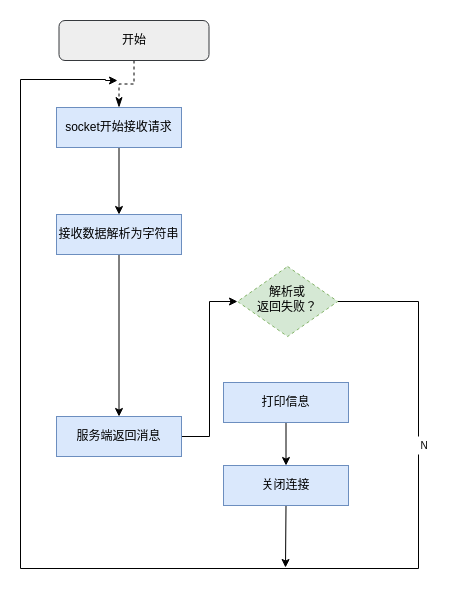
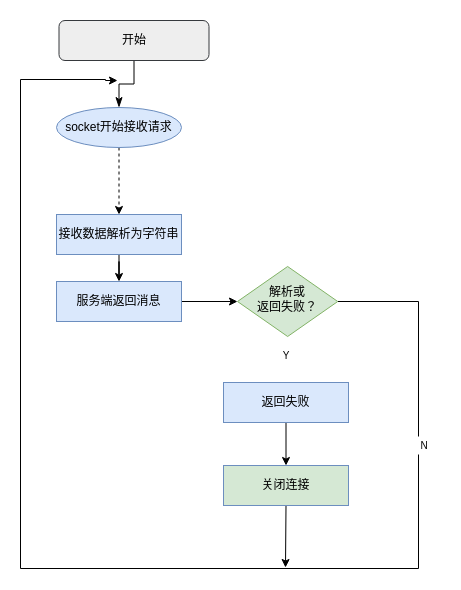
(130, 84) -> (130, 84)
(119, 128) -> (119, 128)
(119, 178) -> (119, 178)
(288, 302) -> (288, 302)
none -> (286, 356)
(286, 403) -> (286, 403)
(119, 437) -> (119, 302)
(286, 486) -> (286, 486)
